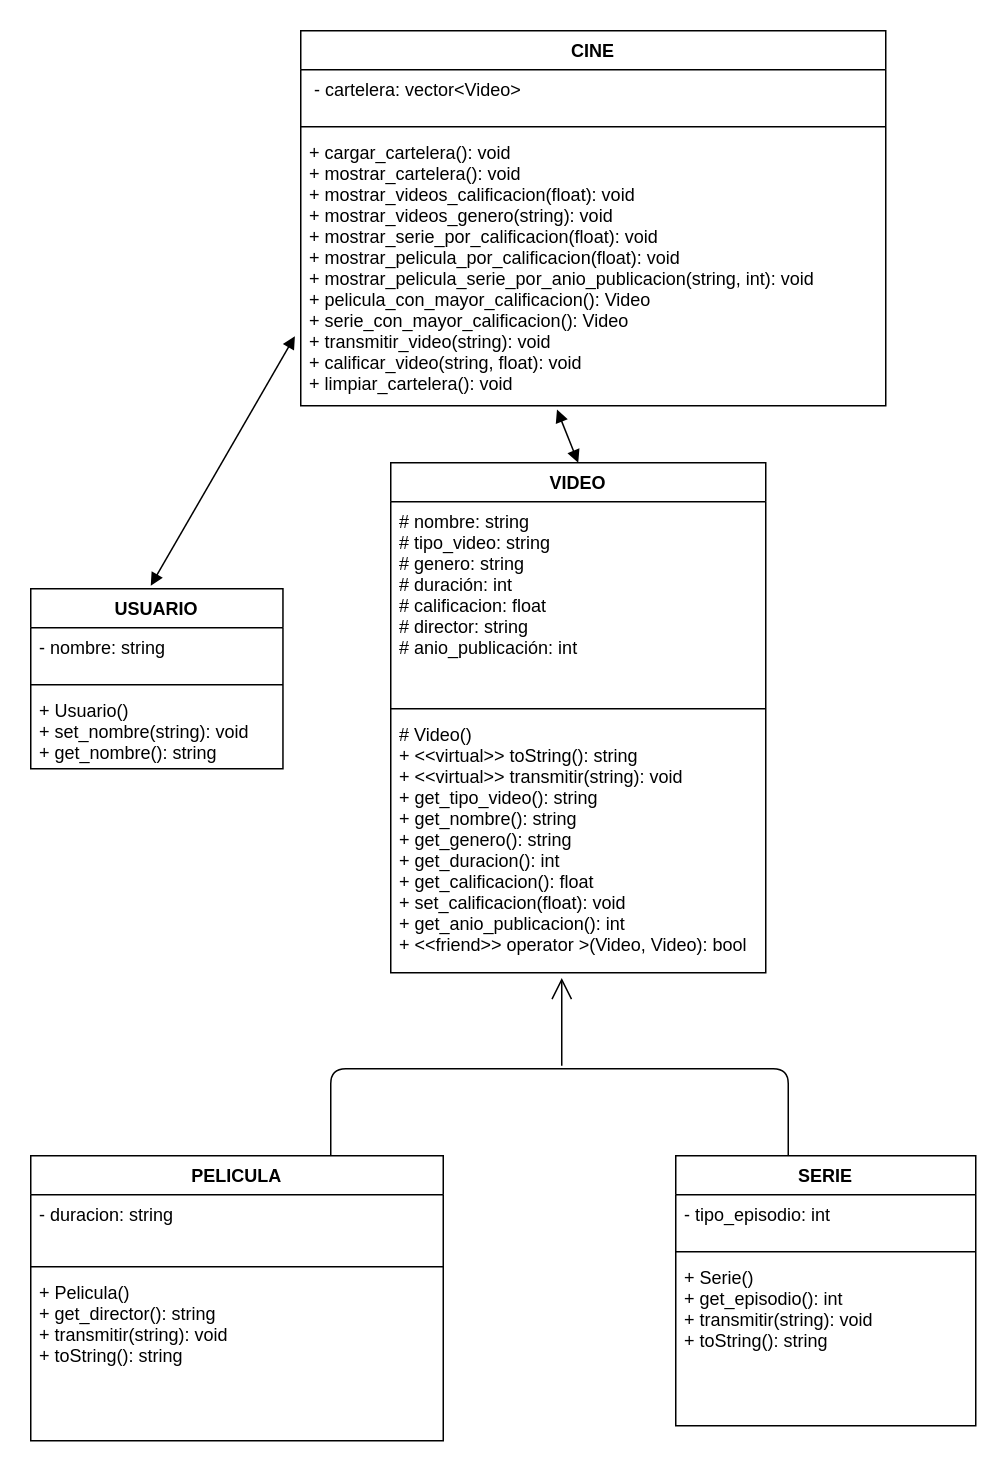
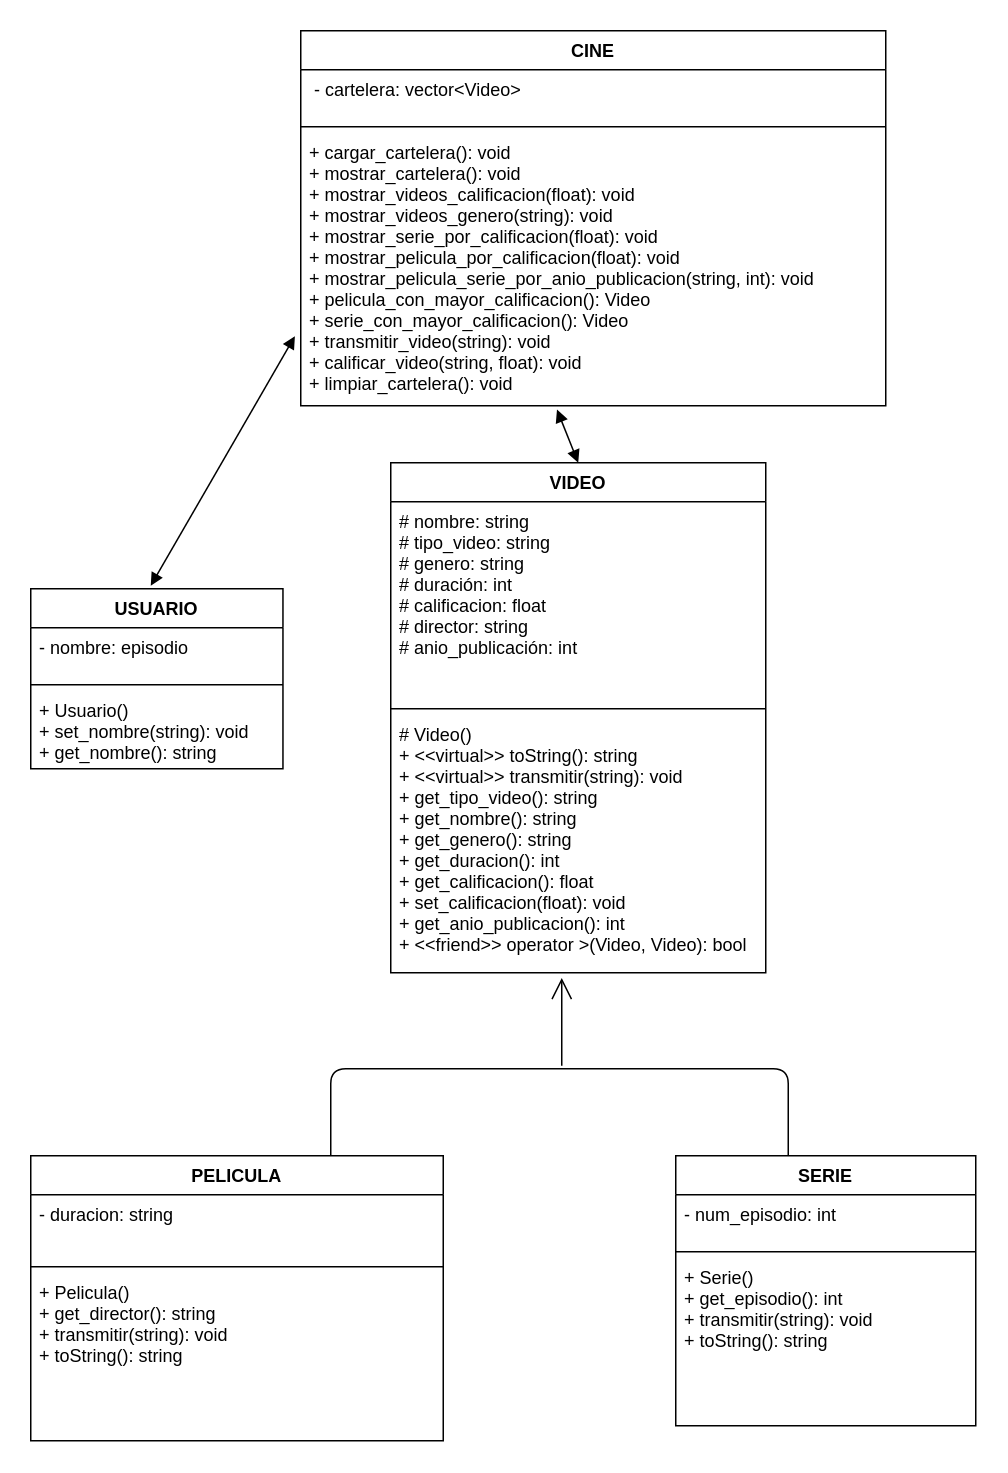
(110, 648) -> (118, 648)
(768, 1215) -> (766, 1215)
